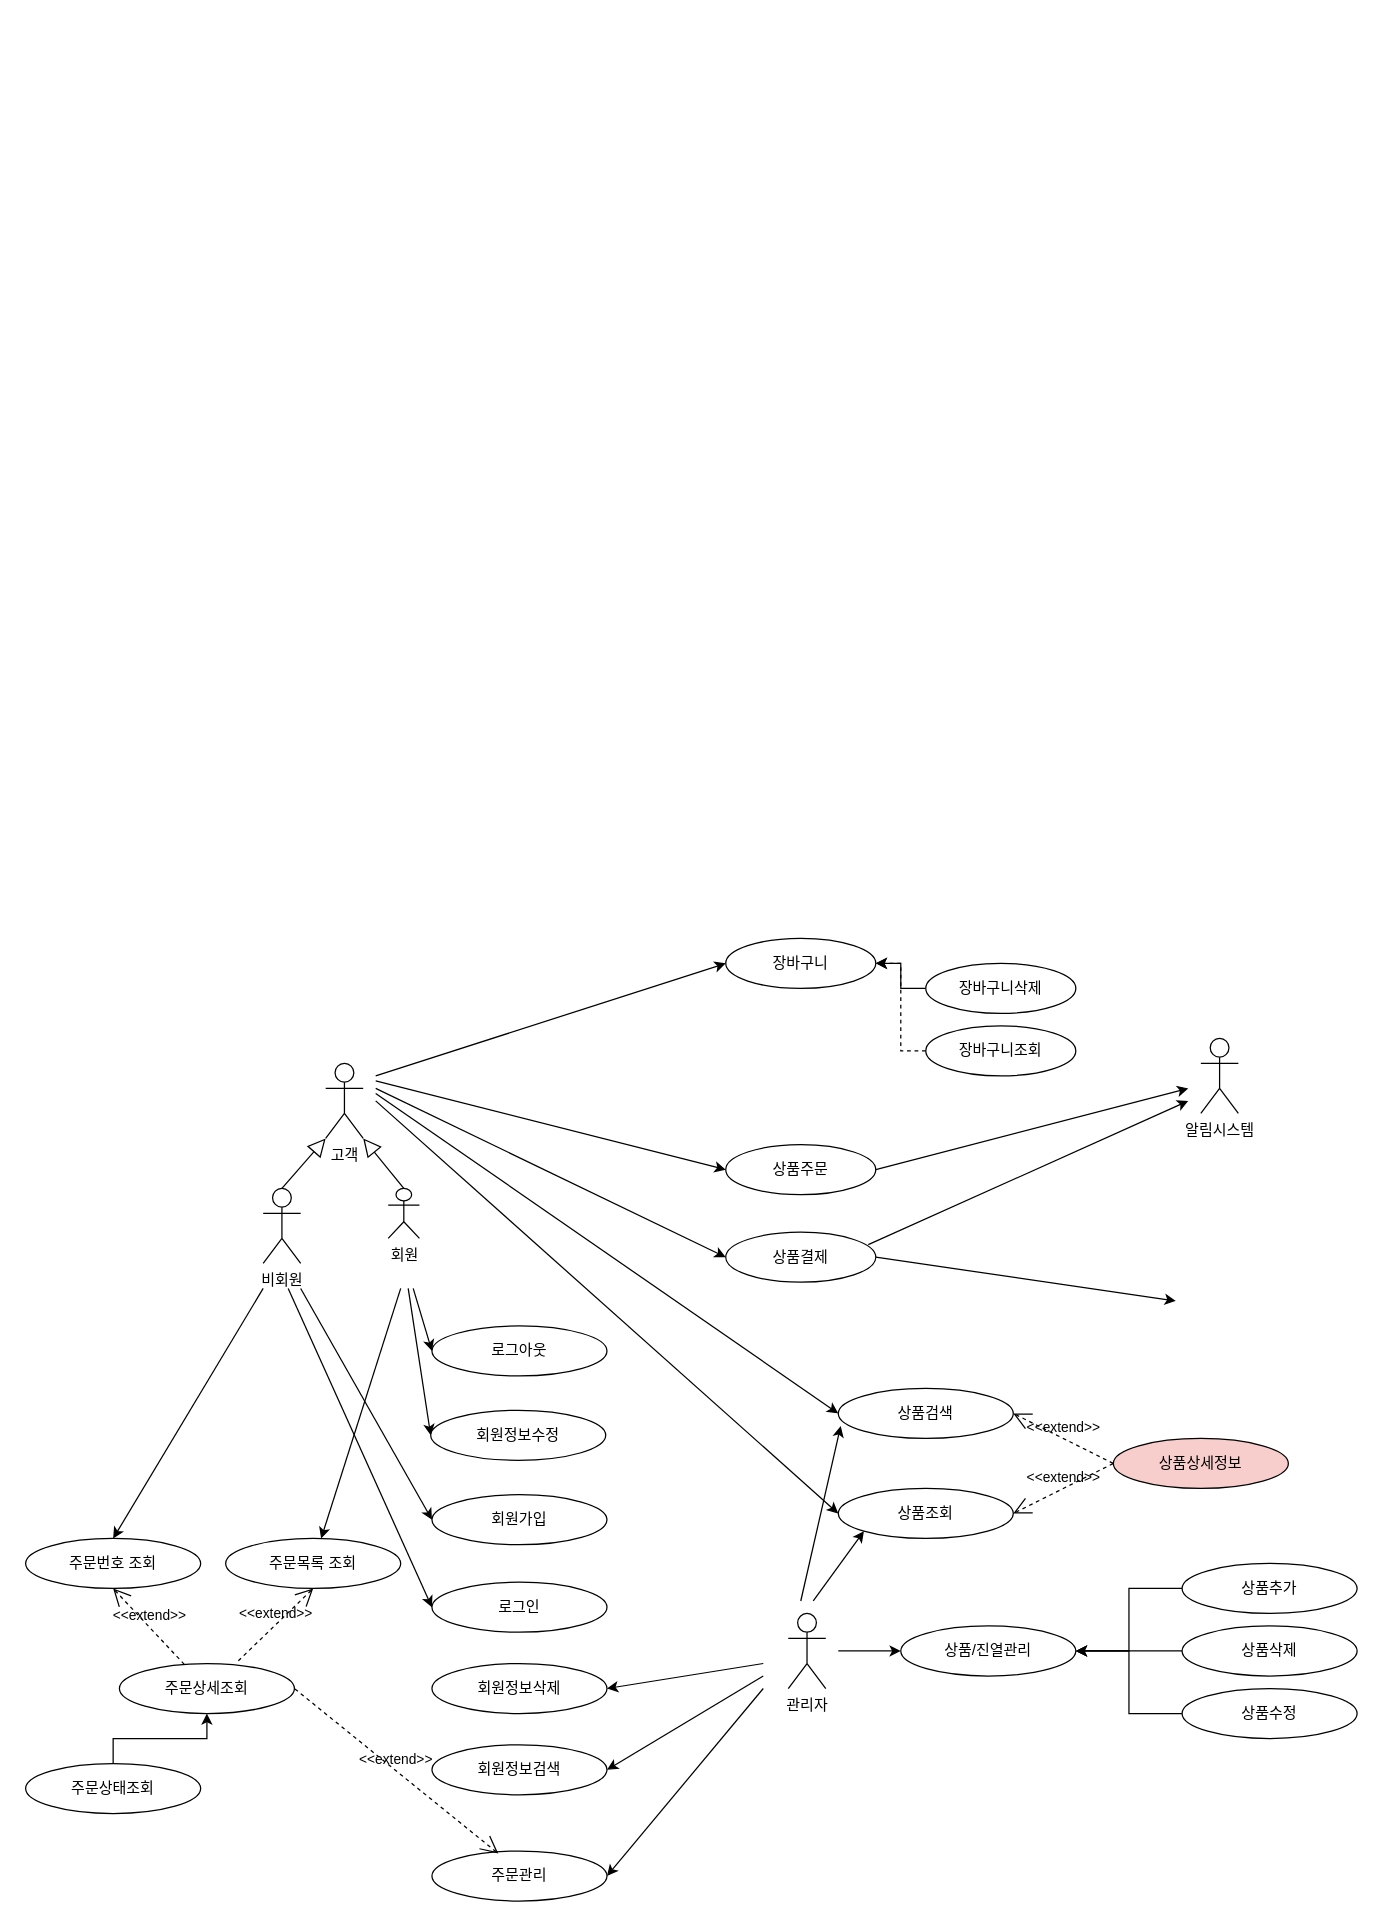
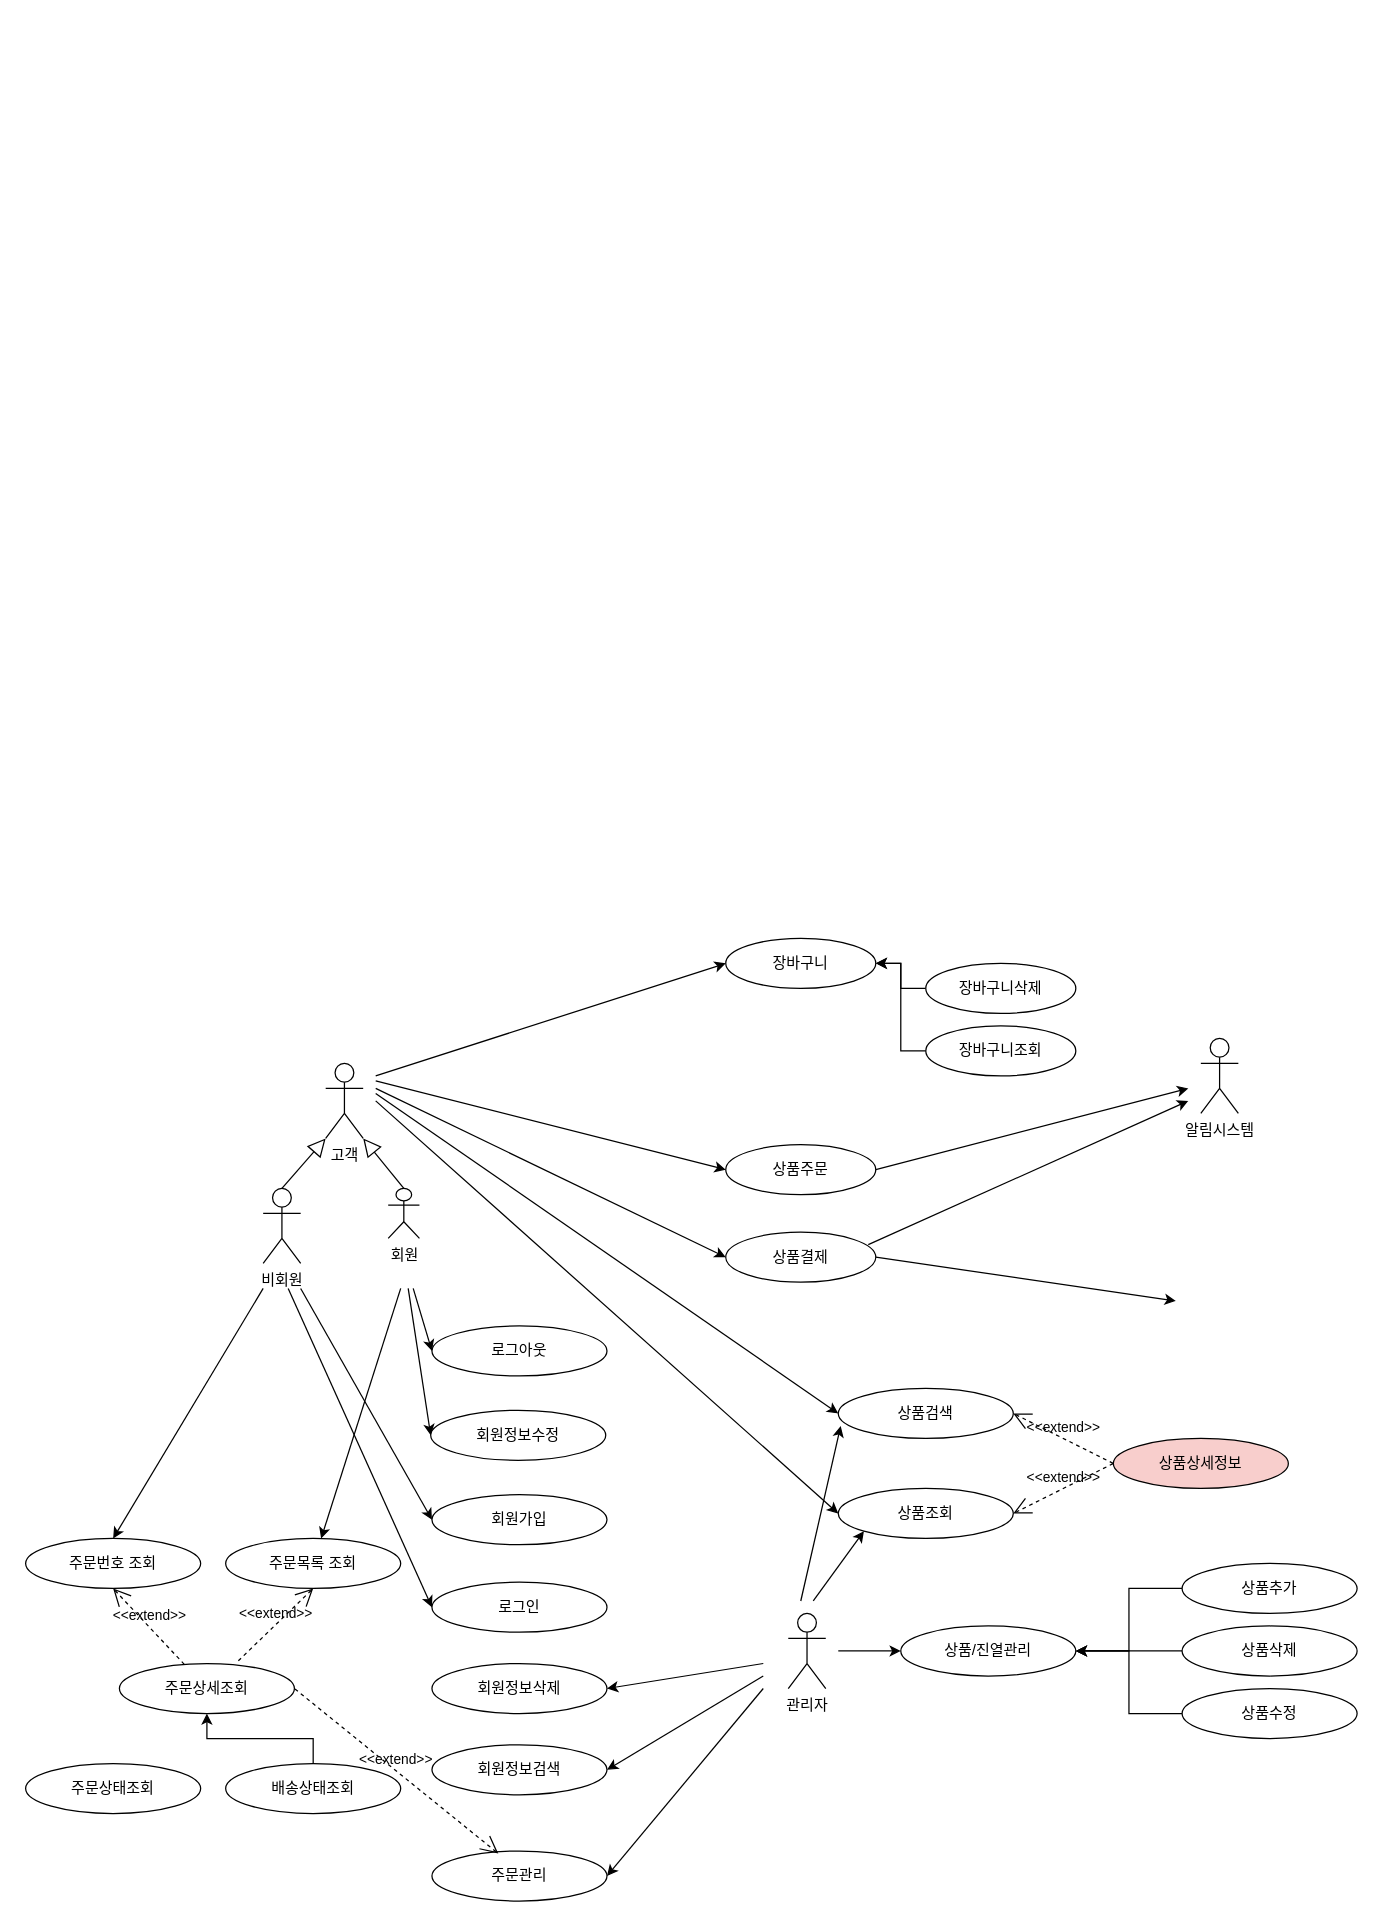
(901, 1032) -> (901, 1032)
(145, 1738) -> none
none -> (273, 1738)
none -> (313, 1788)
